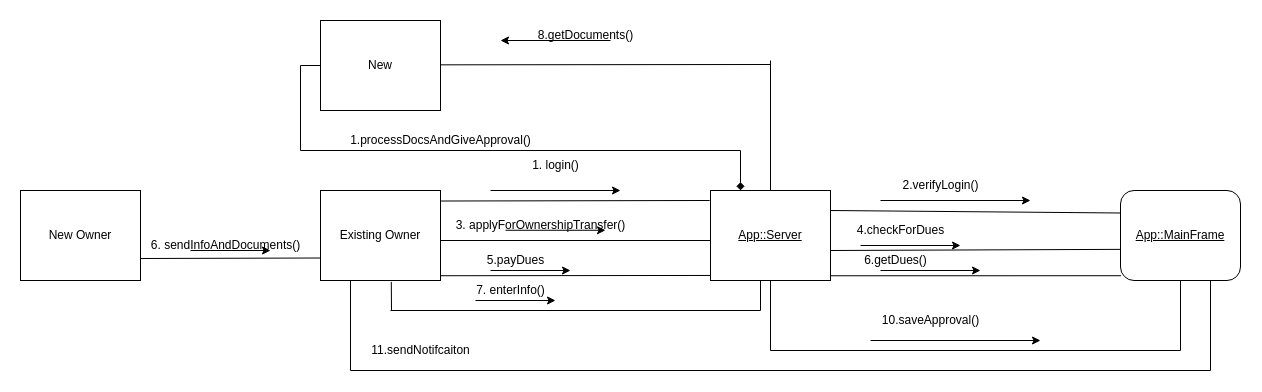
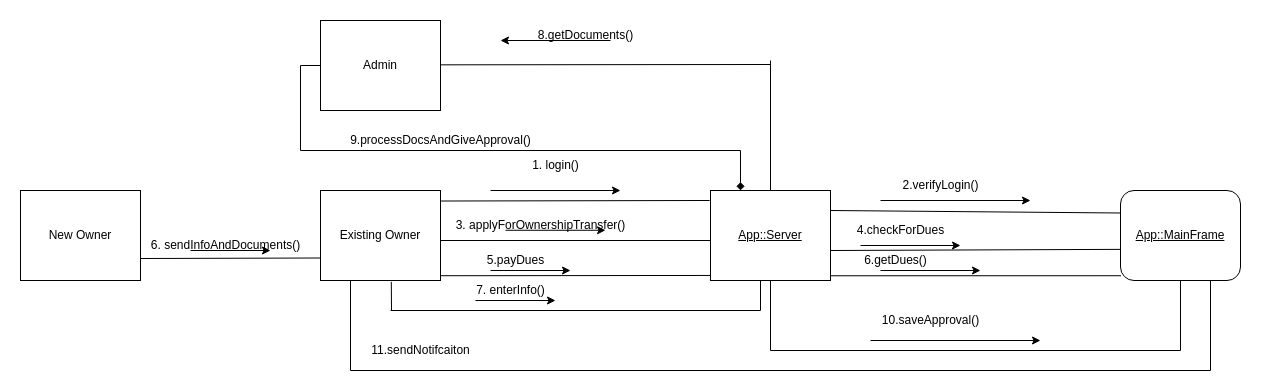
(381, 66) -> (381, 66)
(441, 141) -> (441, 141)
